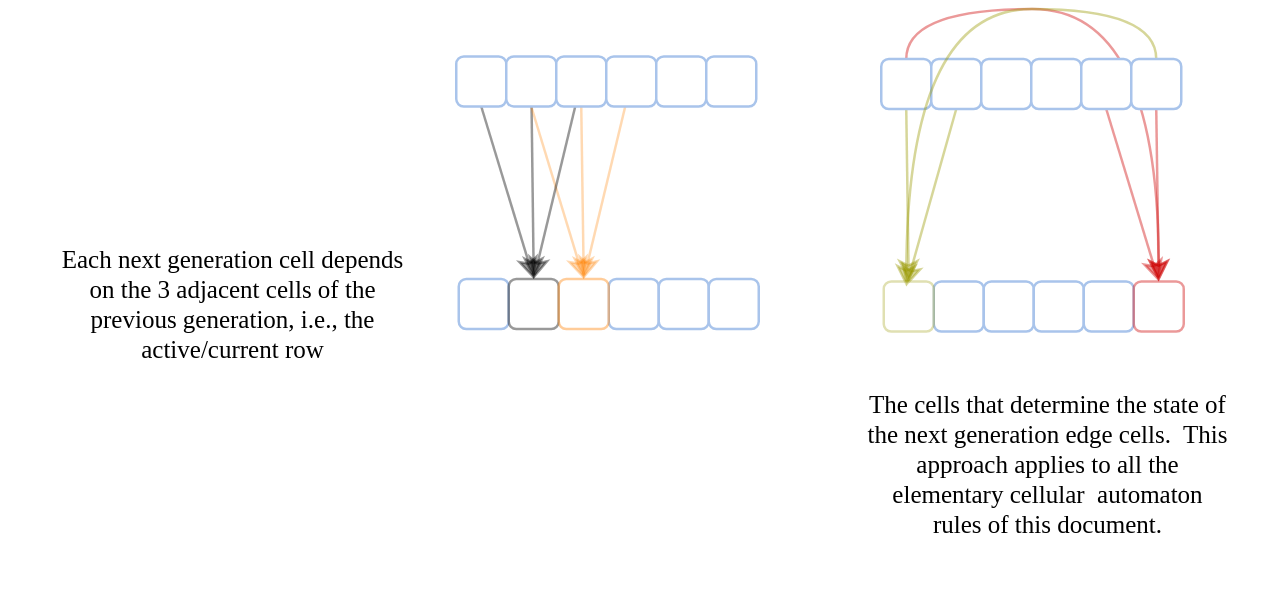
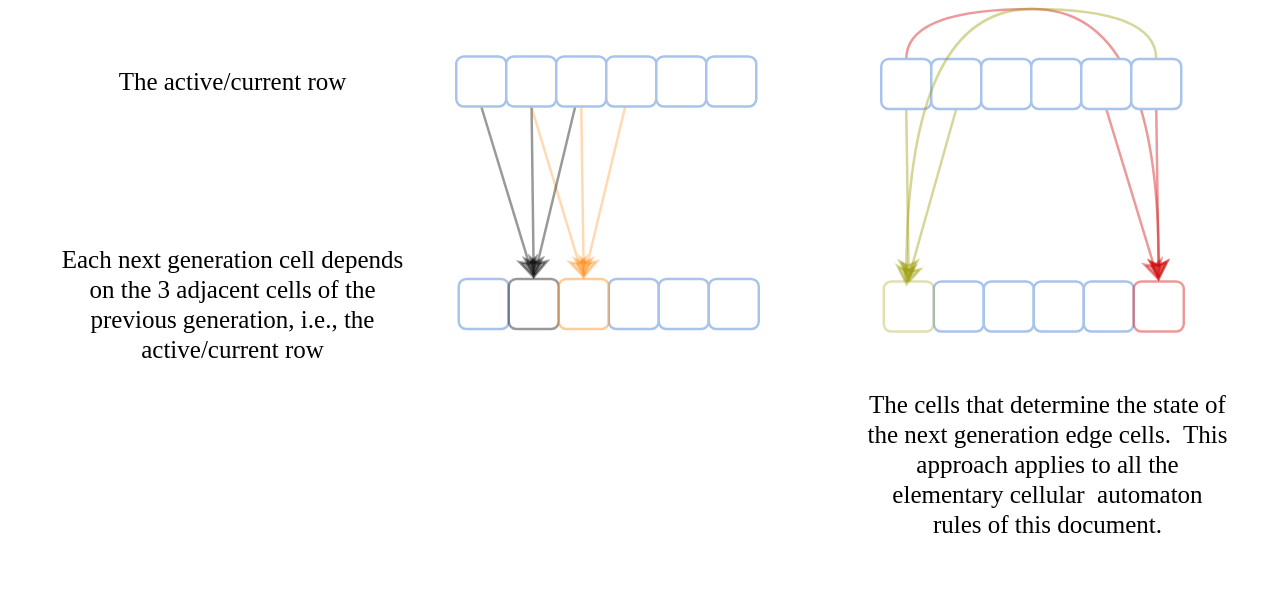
none -> (234, 81)
